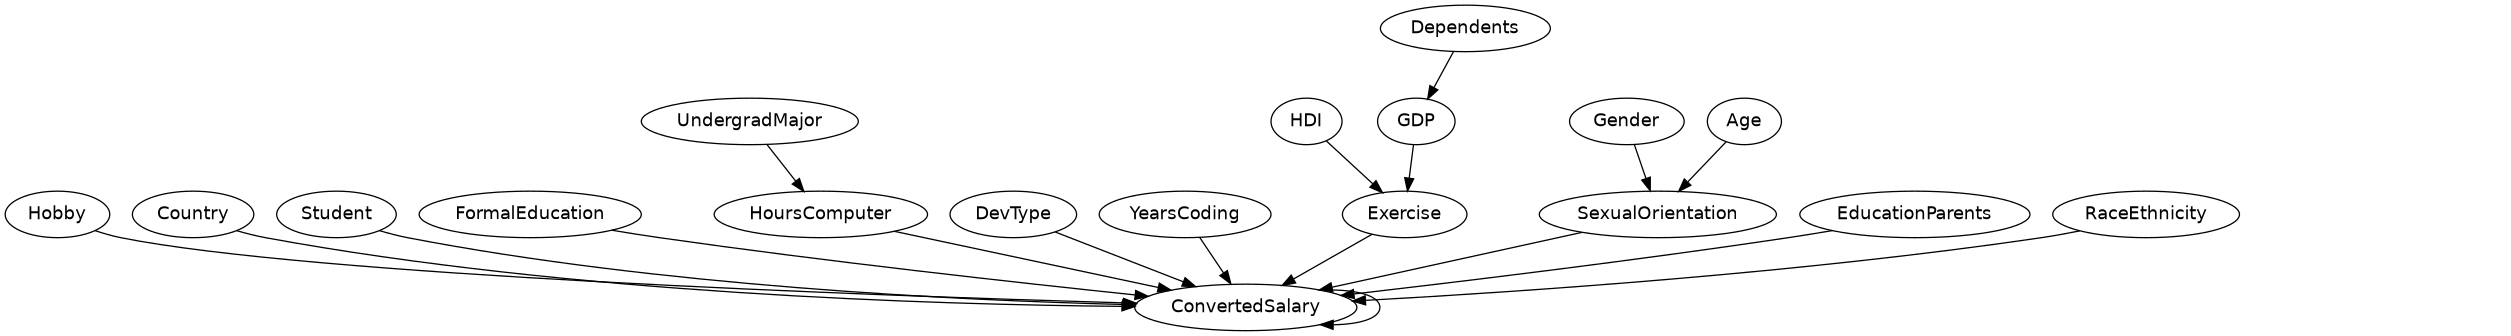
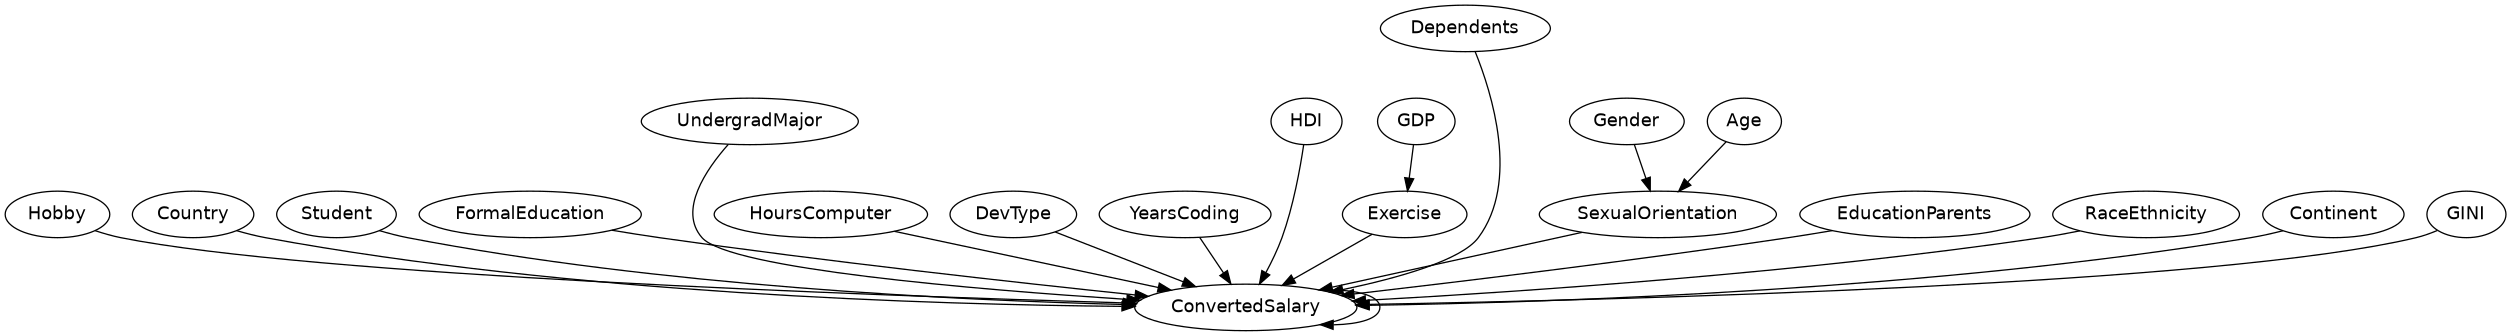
(1444, 70) -> (1490, 217)
(1350, 162) -> (1290, 210)
(781, 163) -> (859, 275)
none -> (2333, 214)
none -> (2466, 214)
